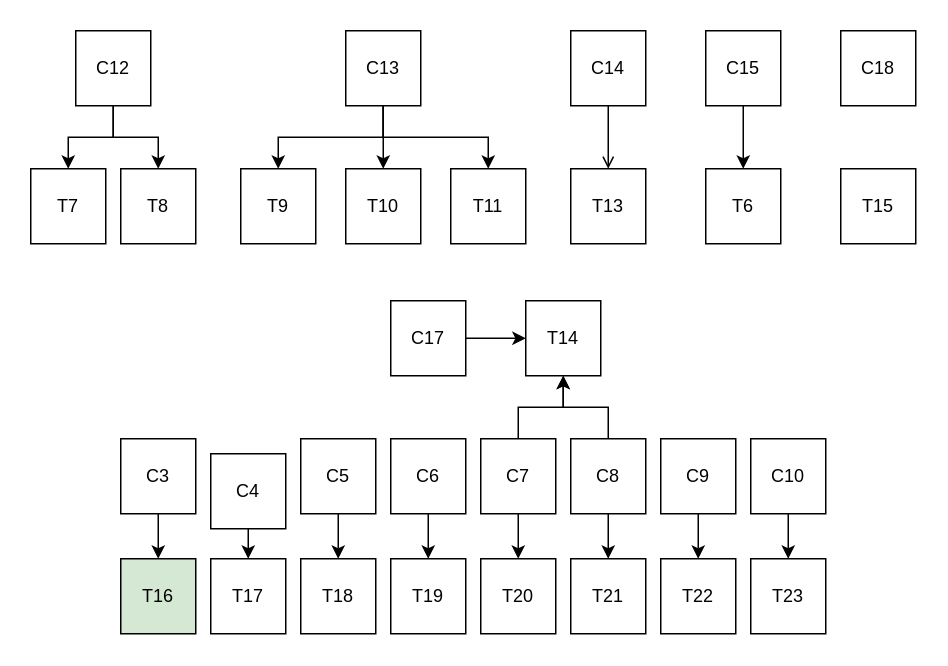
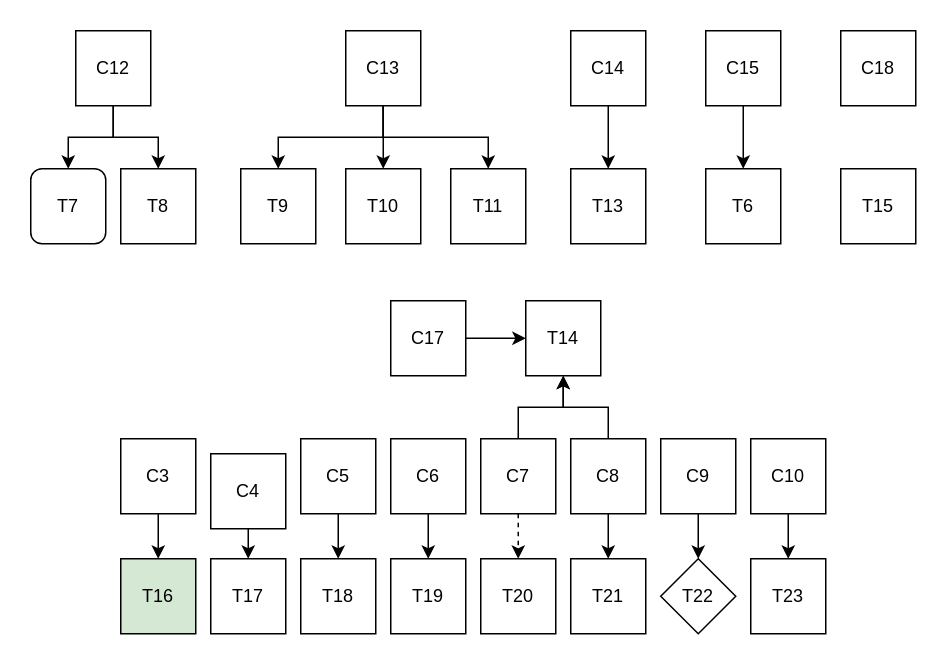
(608, 159) -> (608, 157)
(68, 206) -> (68, 206)
(518, 532) -> (518, 532)
(698, 596) -> (698, 596)
